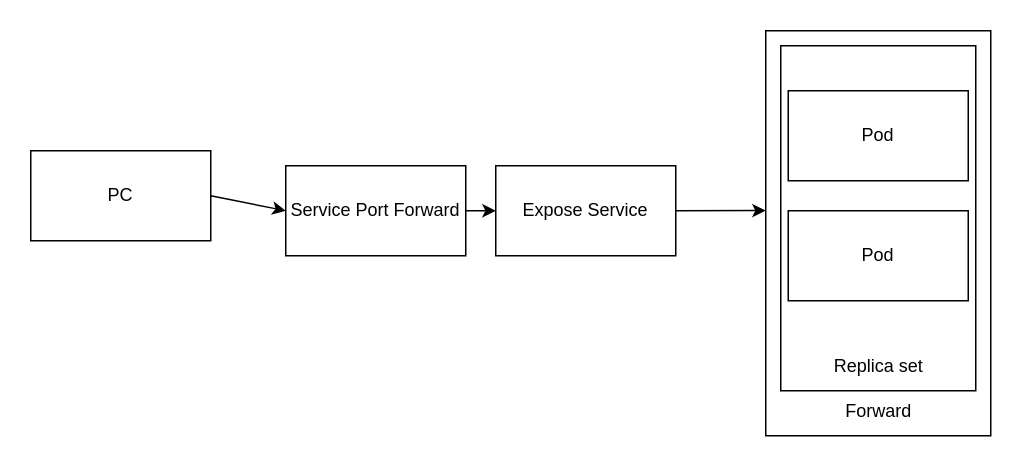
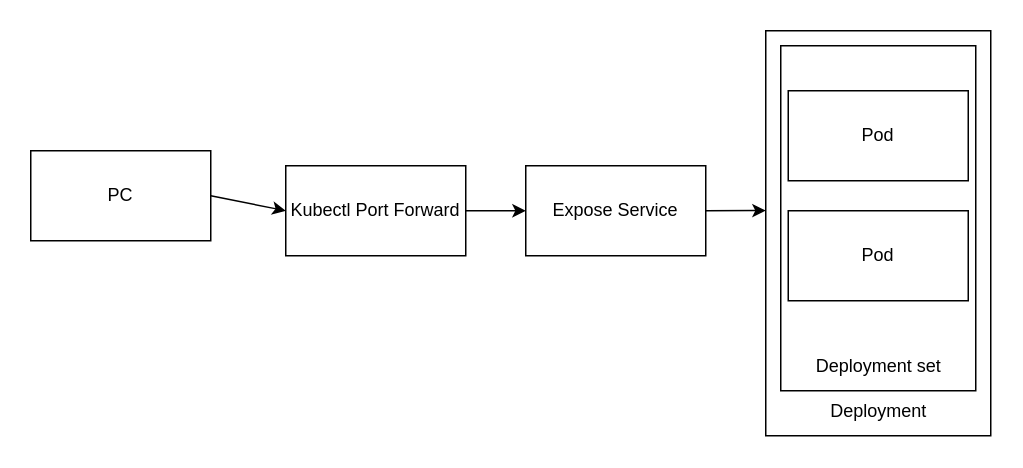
(376, 211) -> (376, 211)
(586, 211) -> (616, 211)
(879, 361) -> (879, 361)
(879, 406) -> (879, 406)
